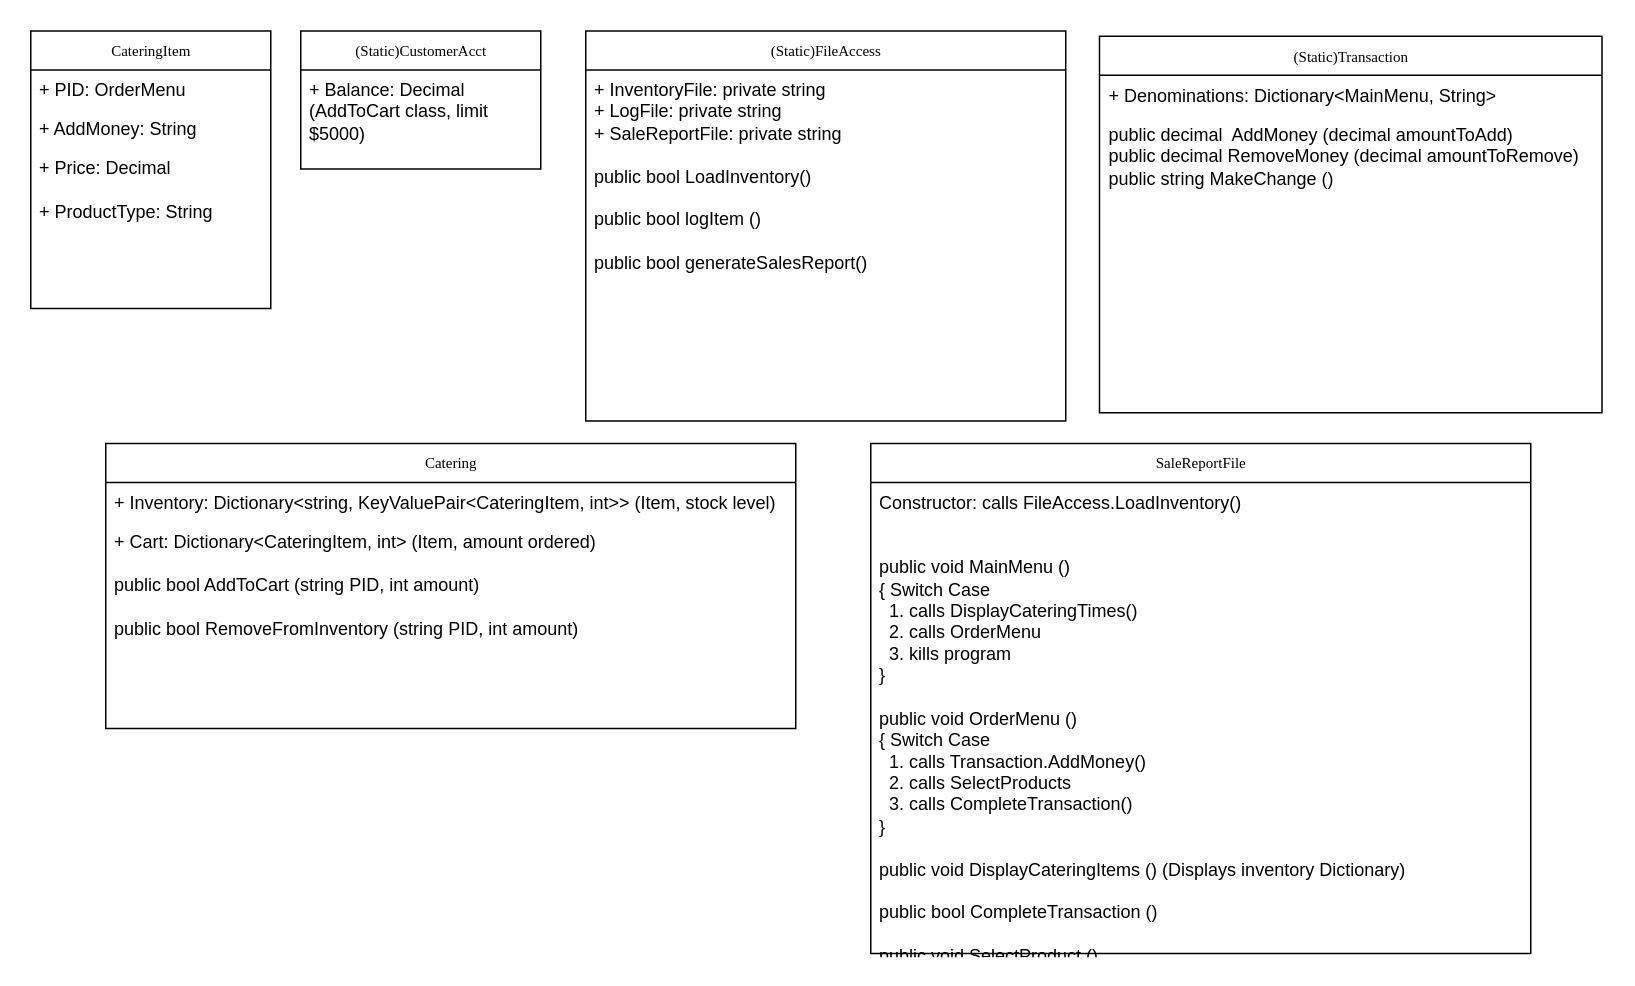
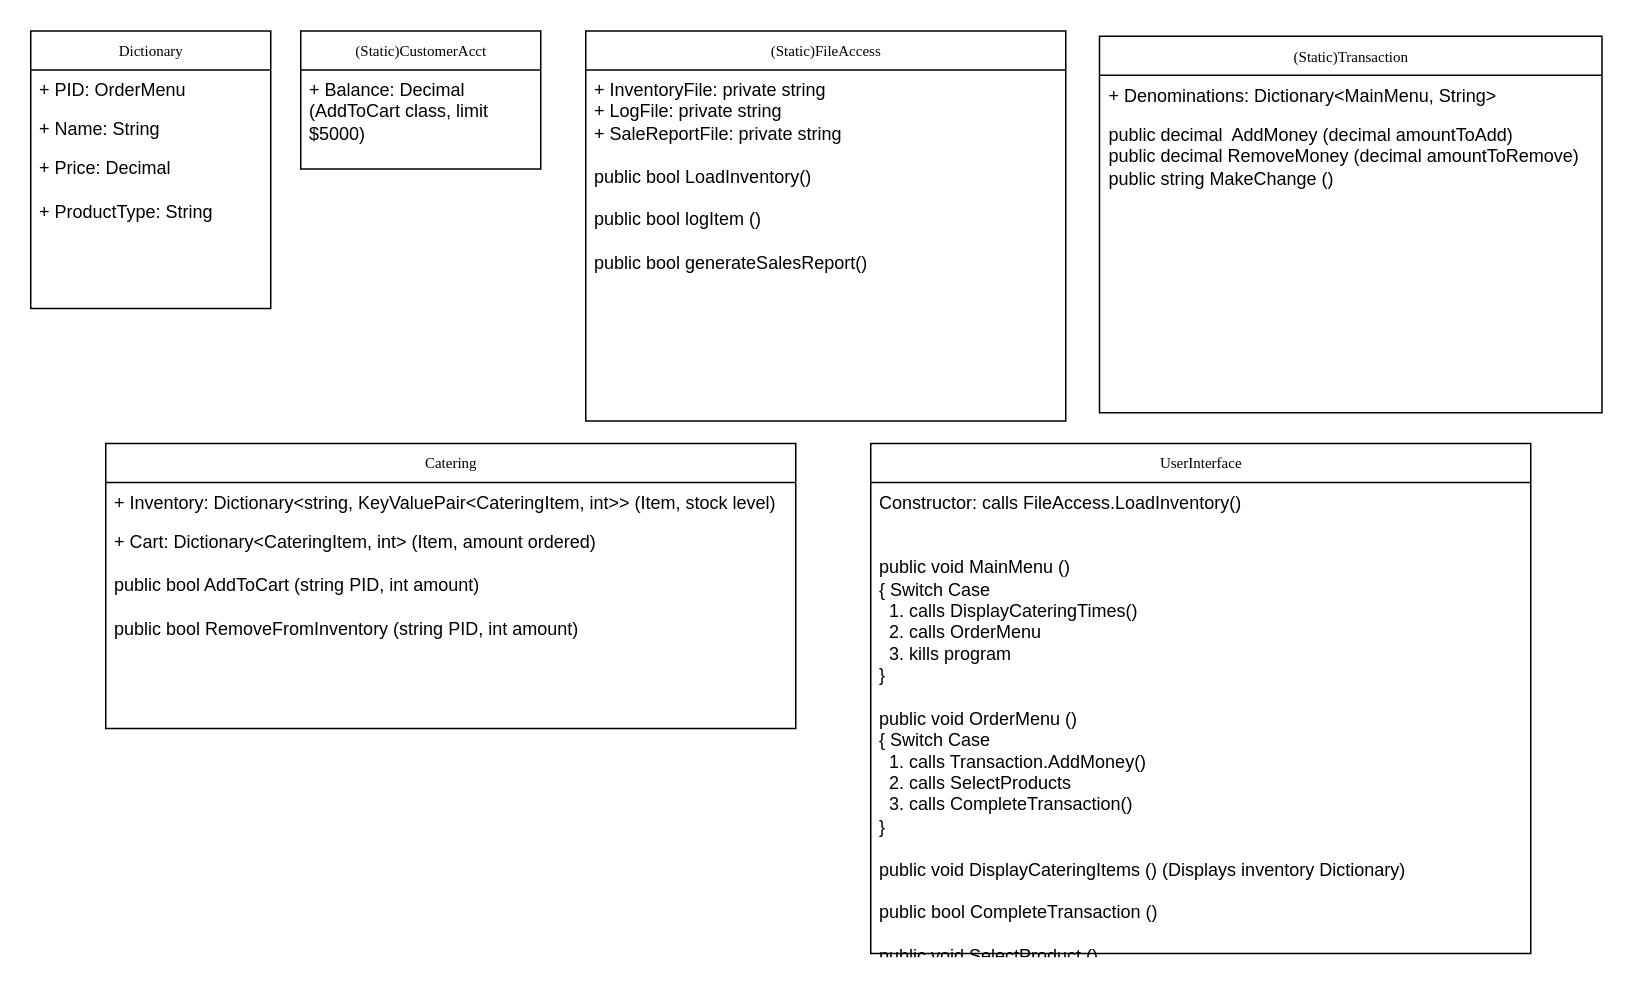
(152, 50) -> (152, 50)
(121, 130) -> (101, 130)
(1202, 463) -> (1202, 463)
